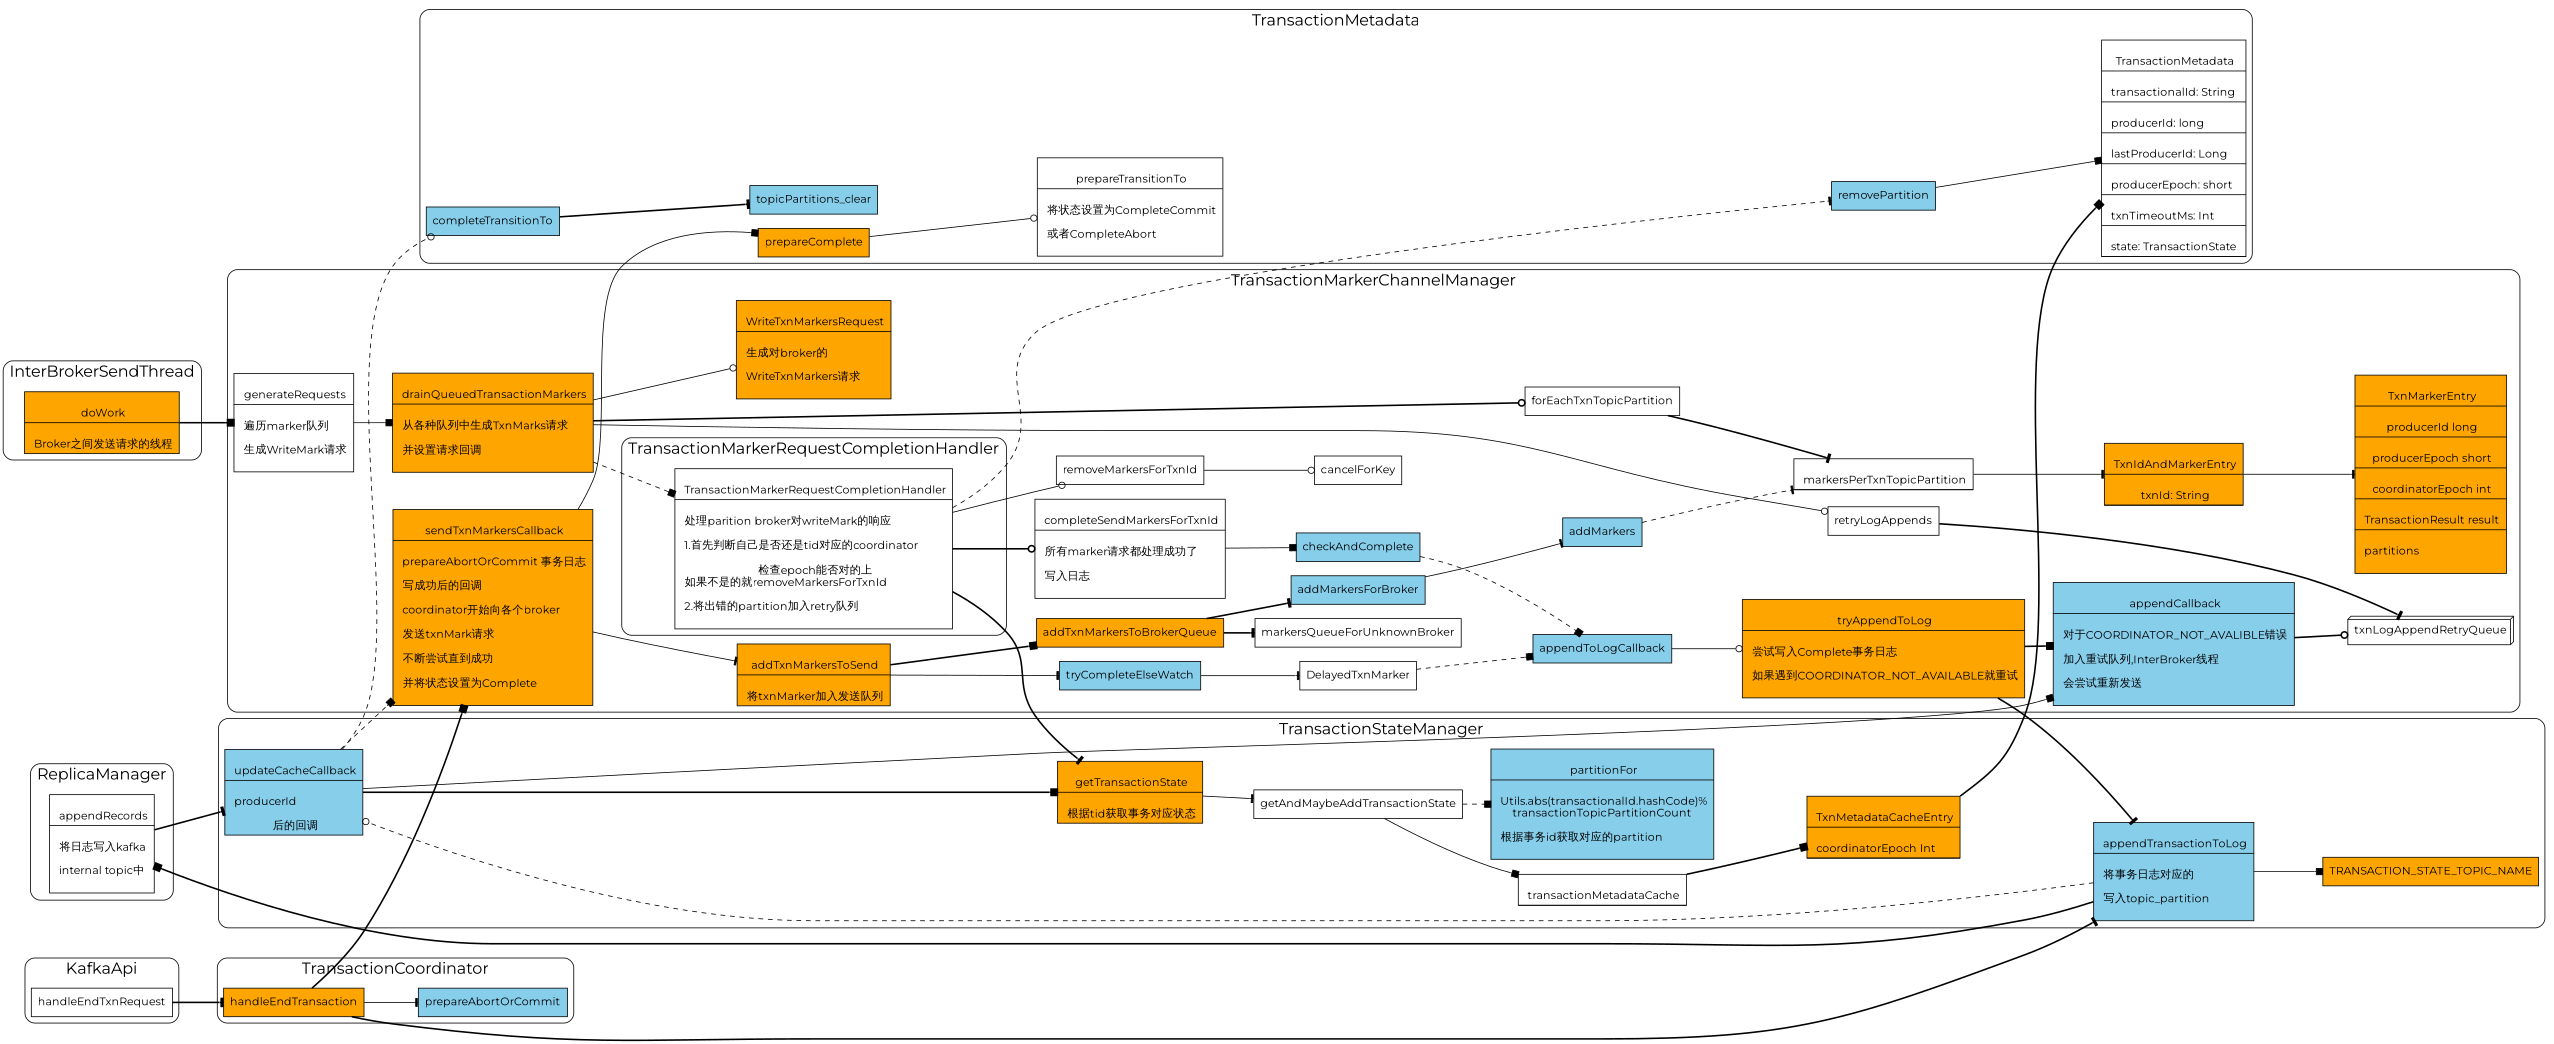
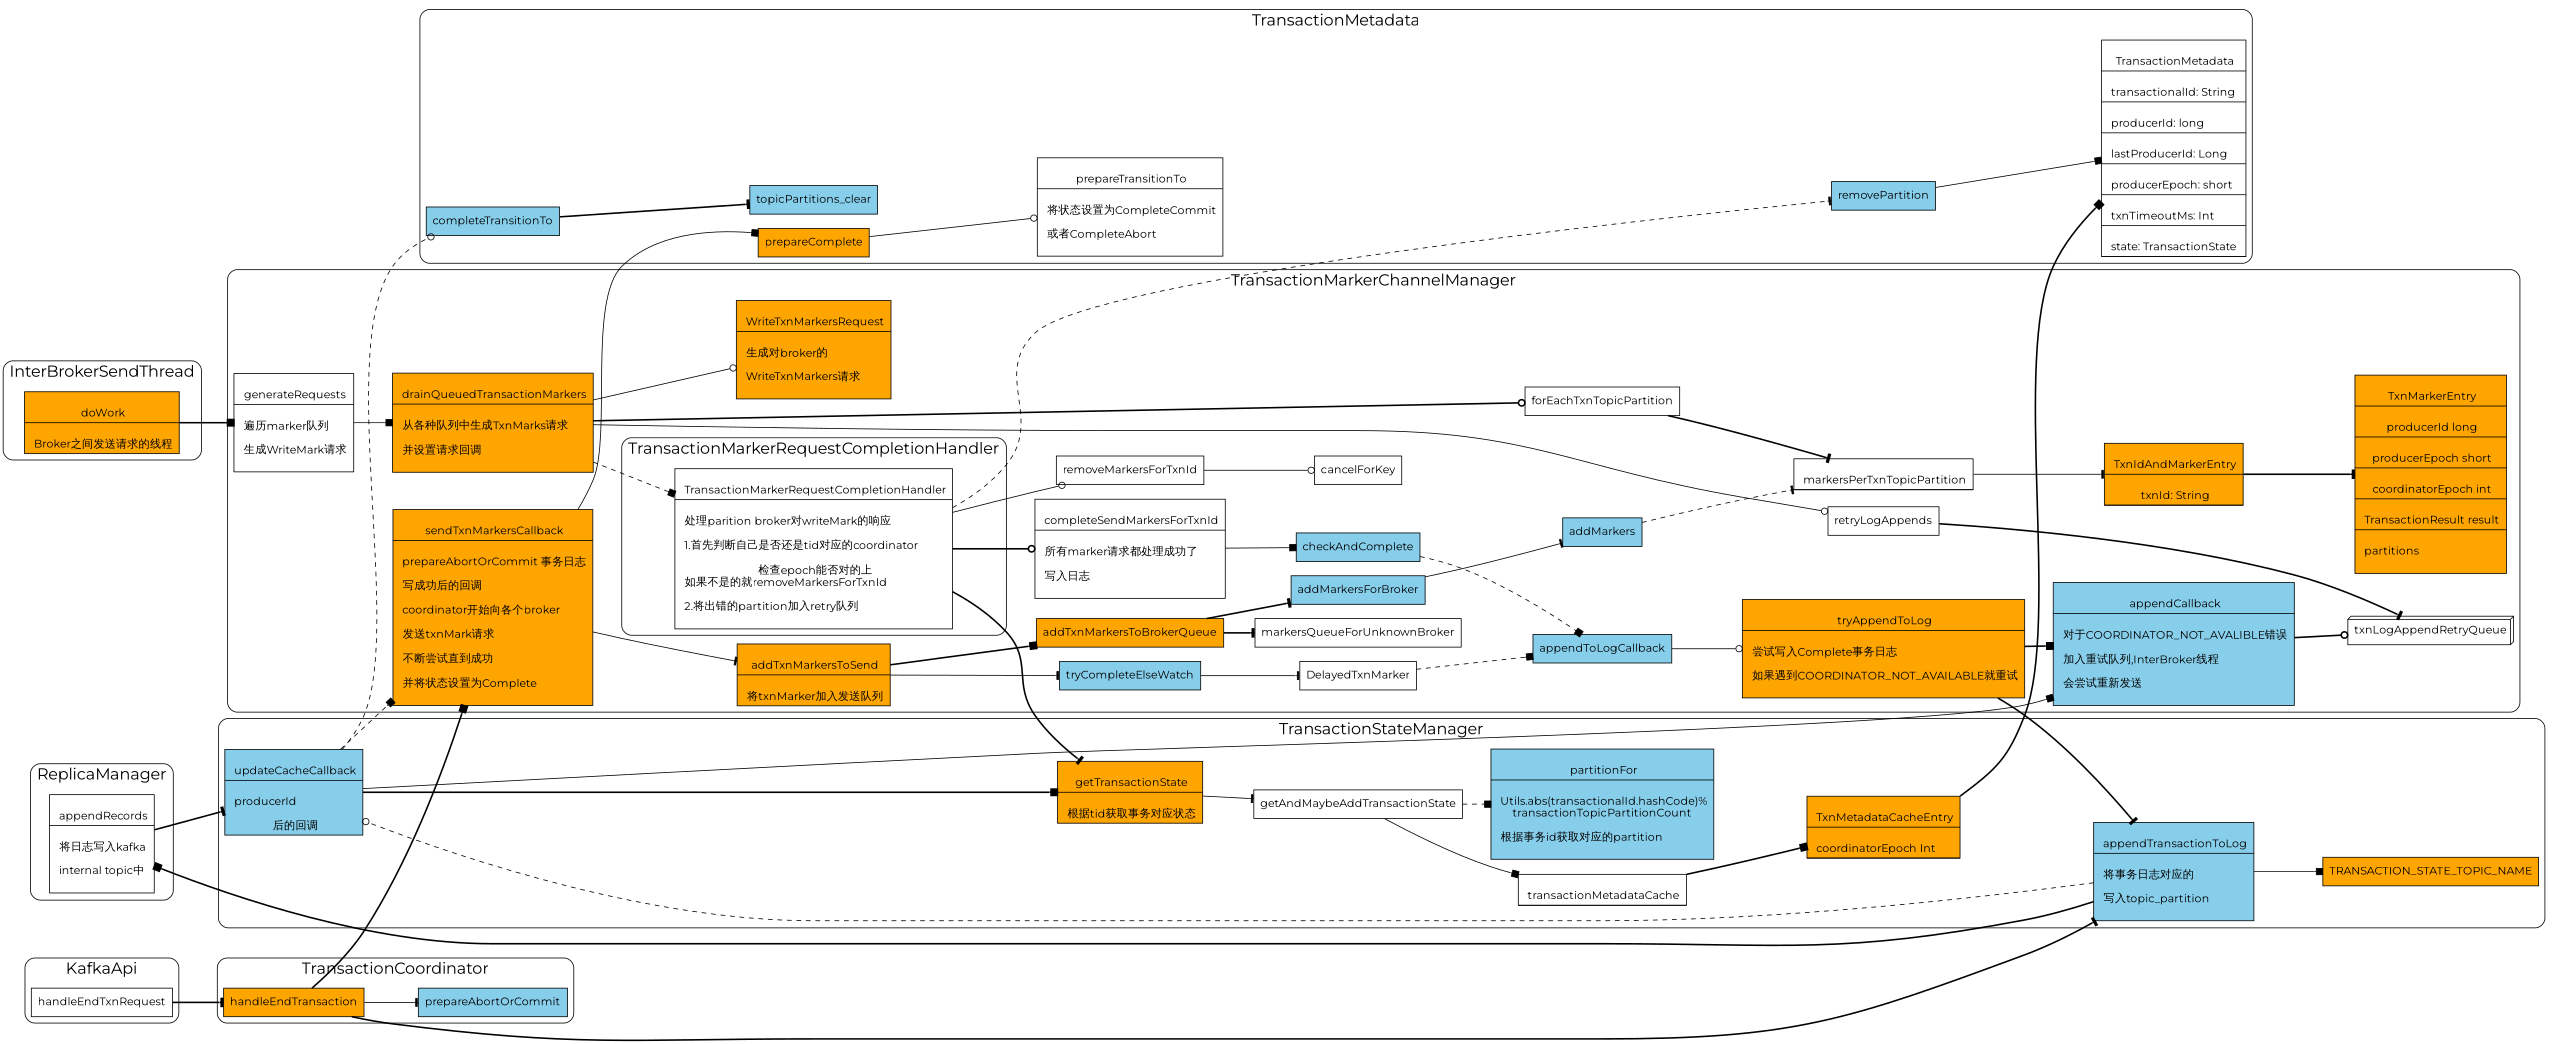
(2297, 474) -> (2297, 474)
